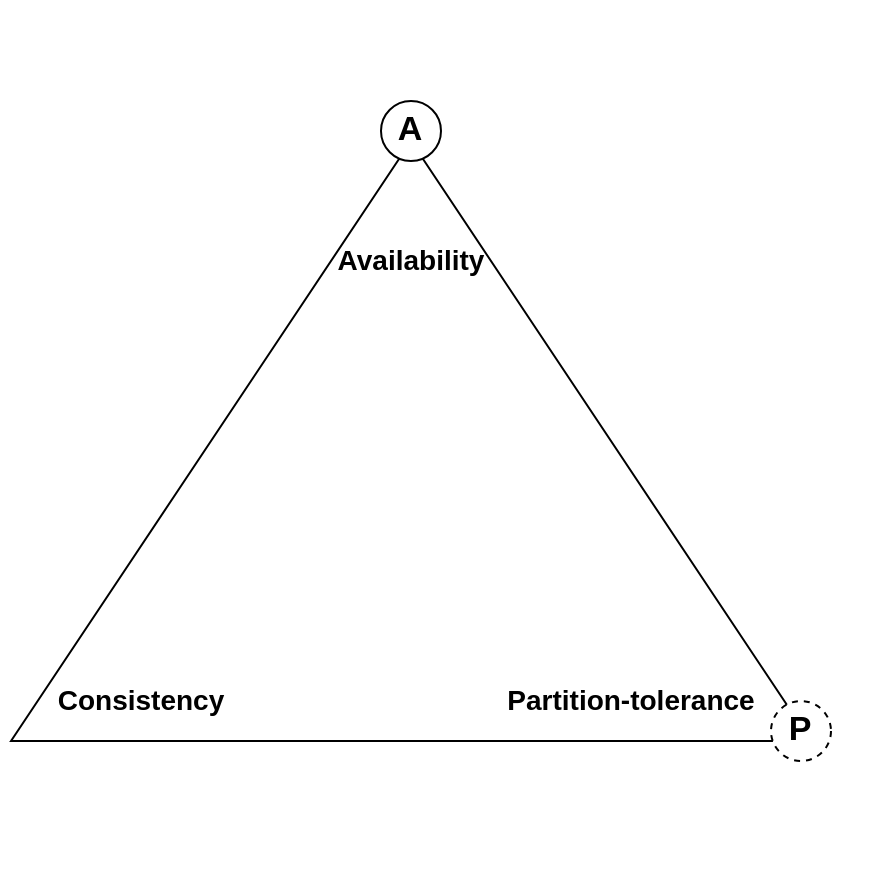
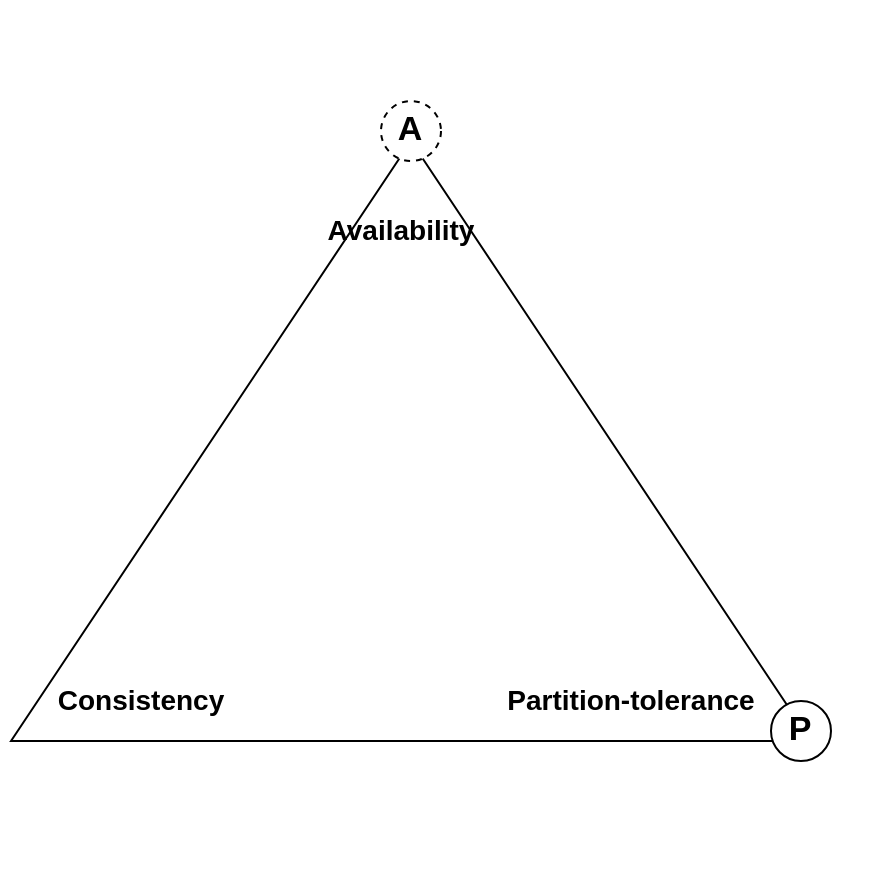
(411, 131) -> (411, 131)
(411, 261) -> (401, 231)
(801, 731) -> (801, 731)
